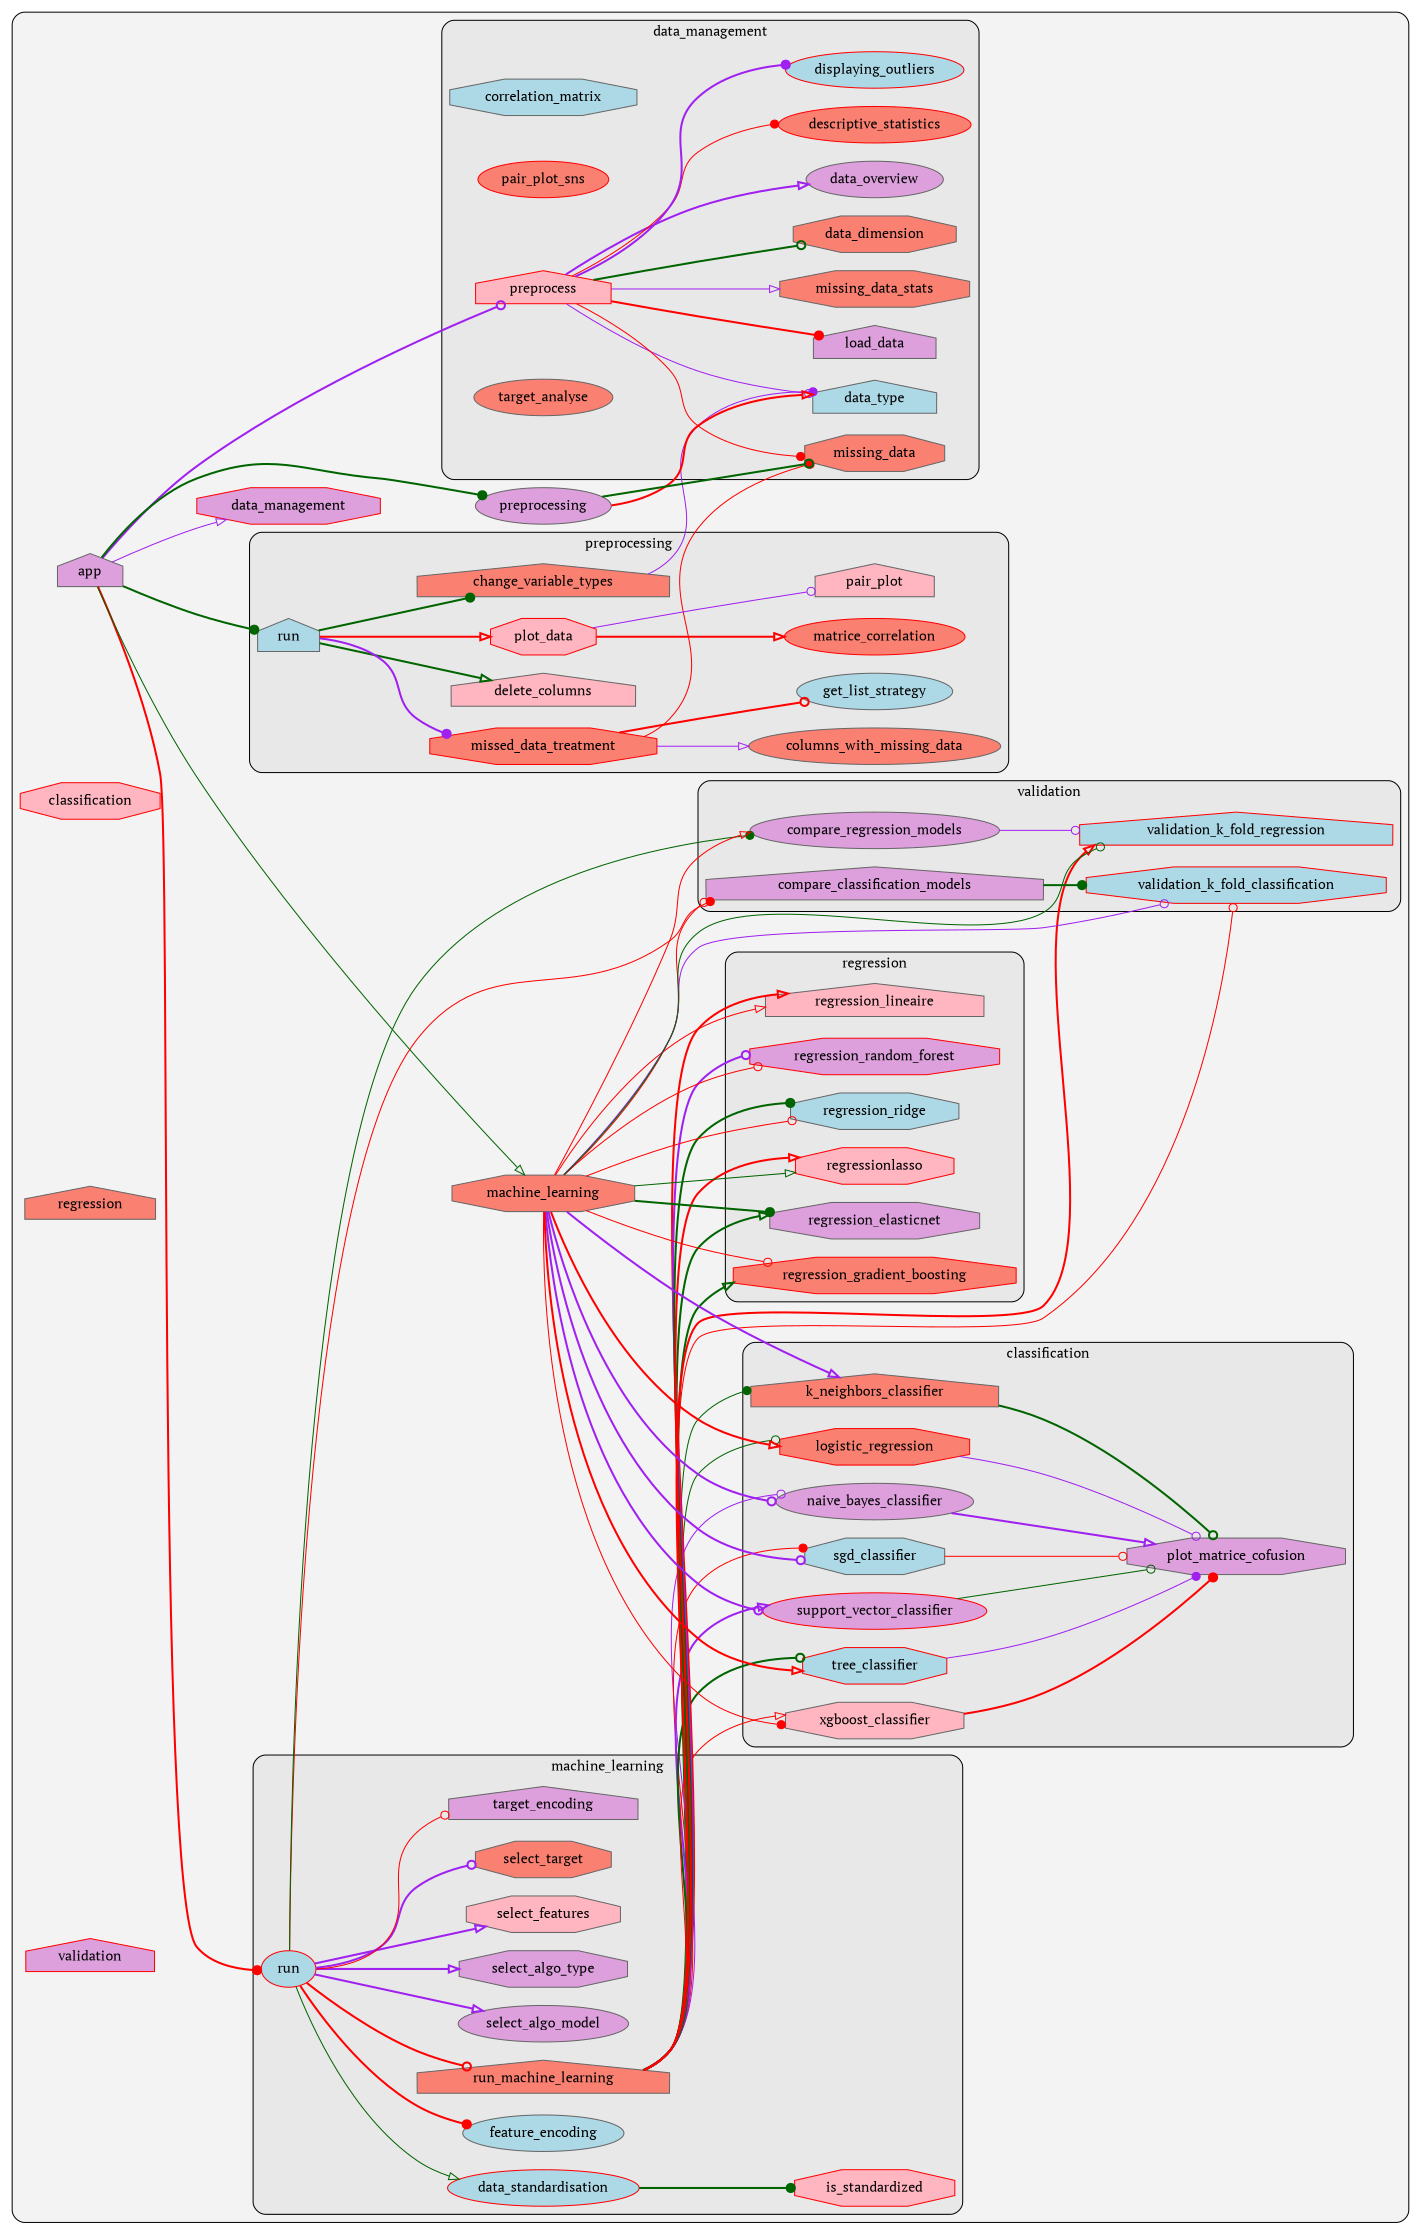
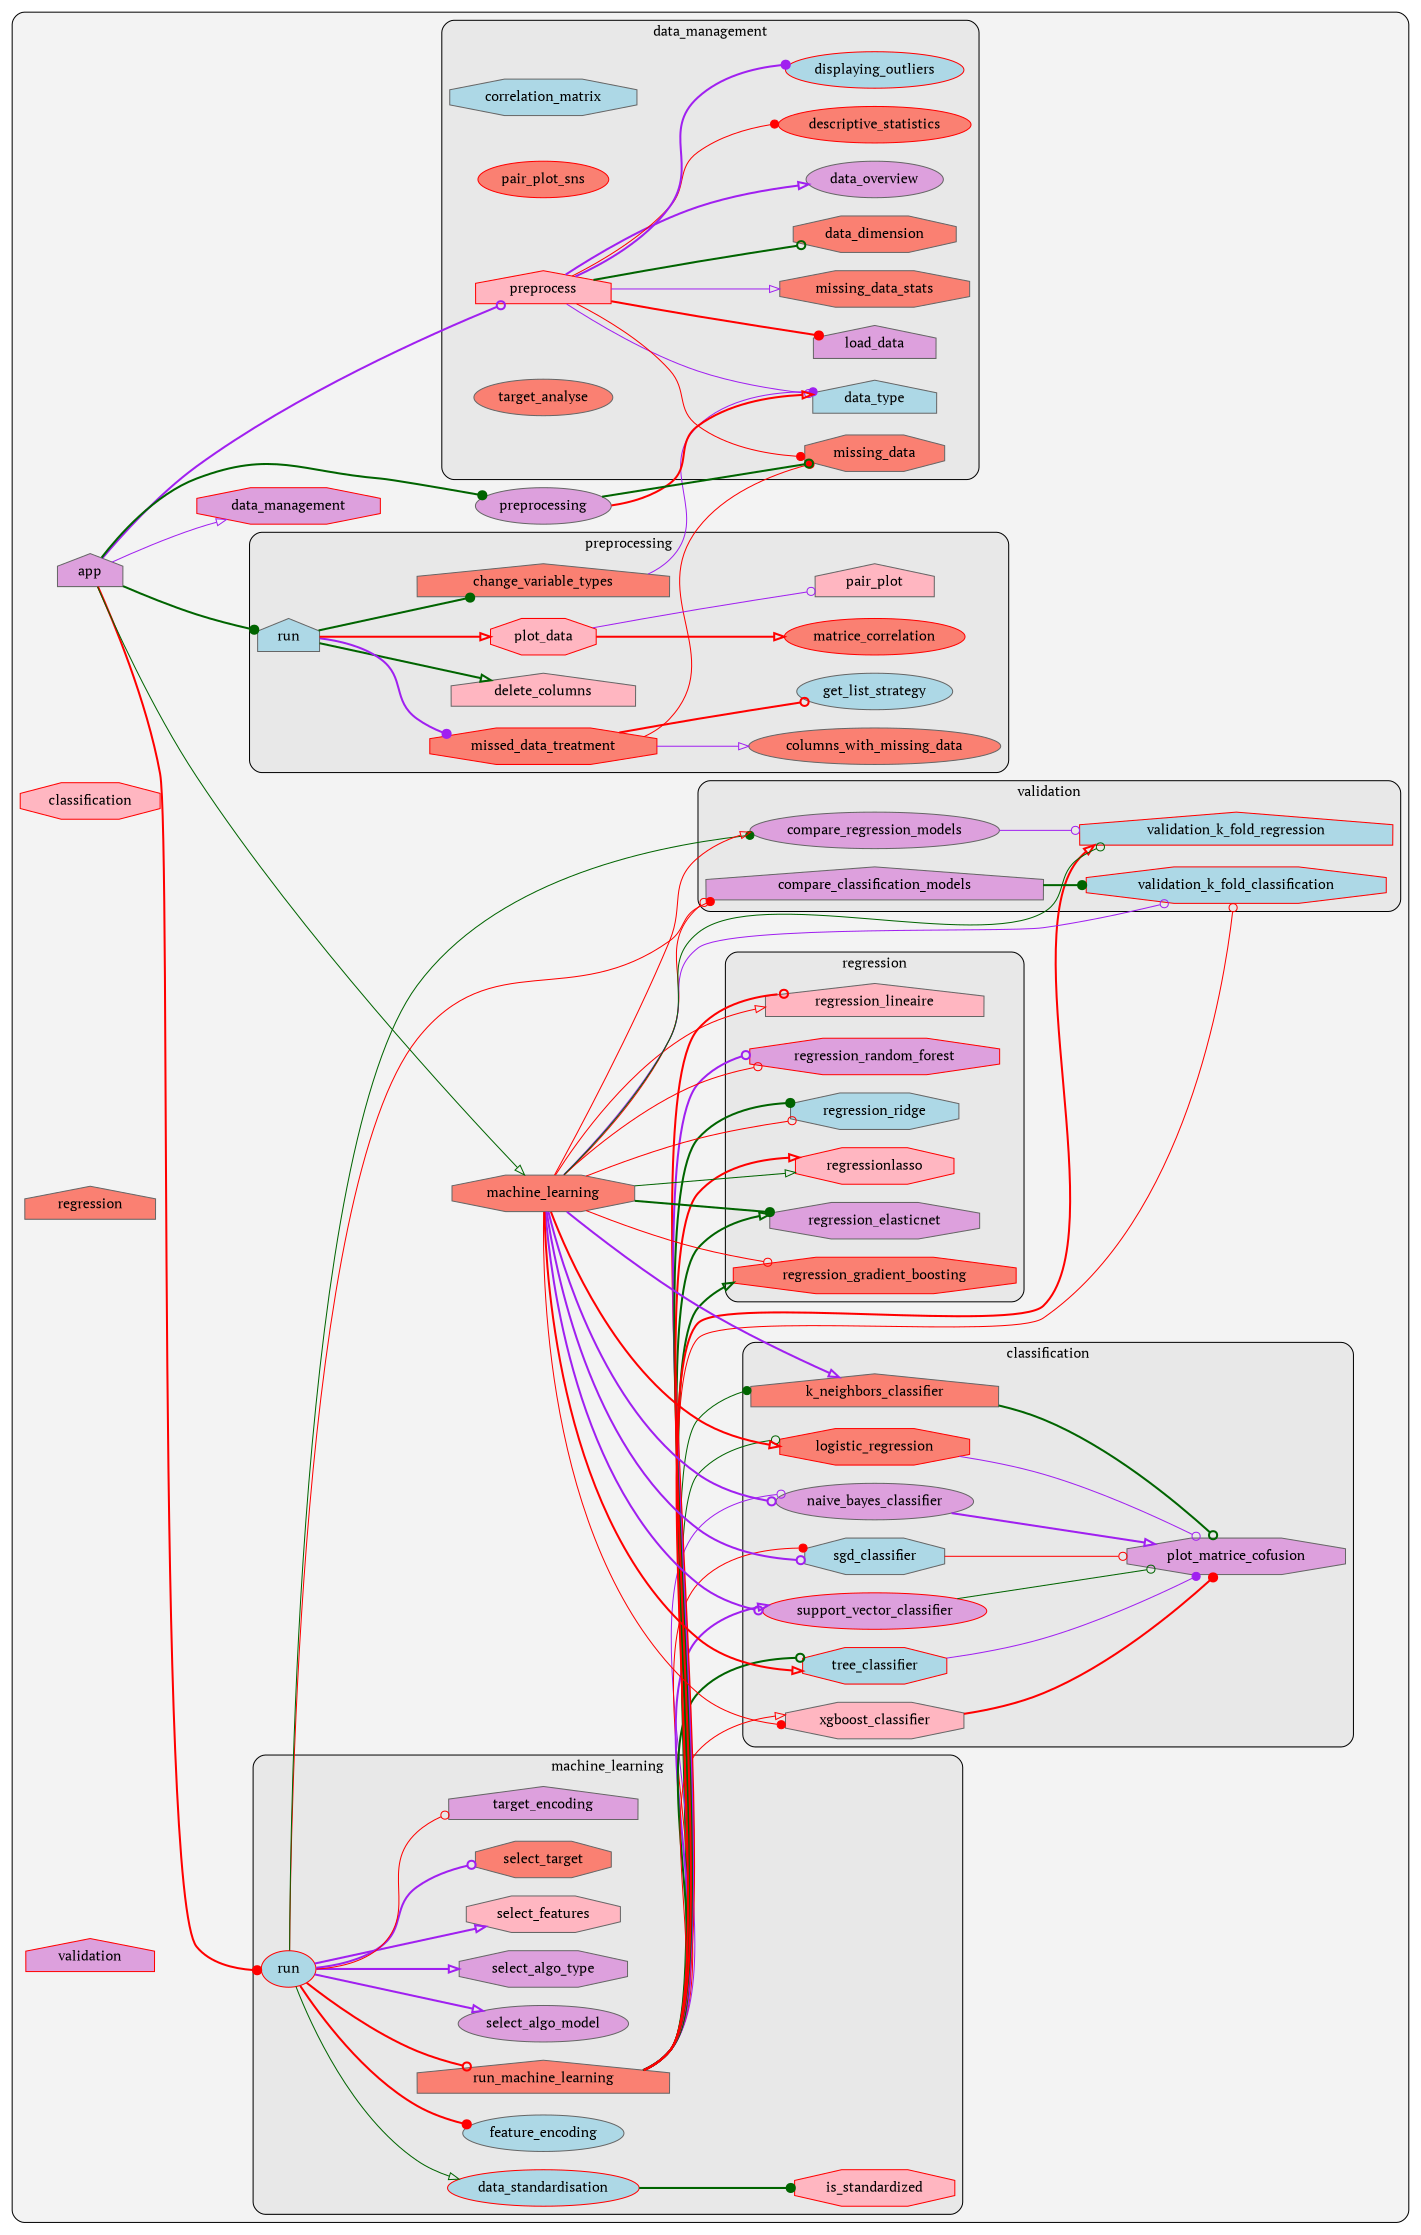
(682, 1512) -> (682, 1512)
